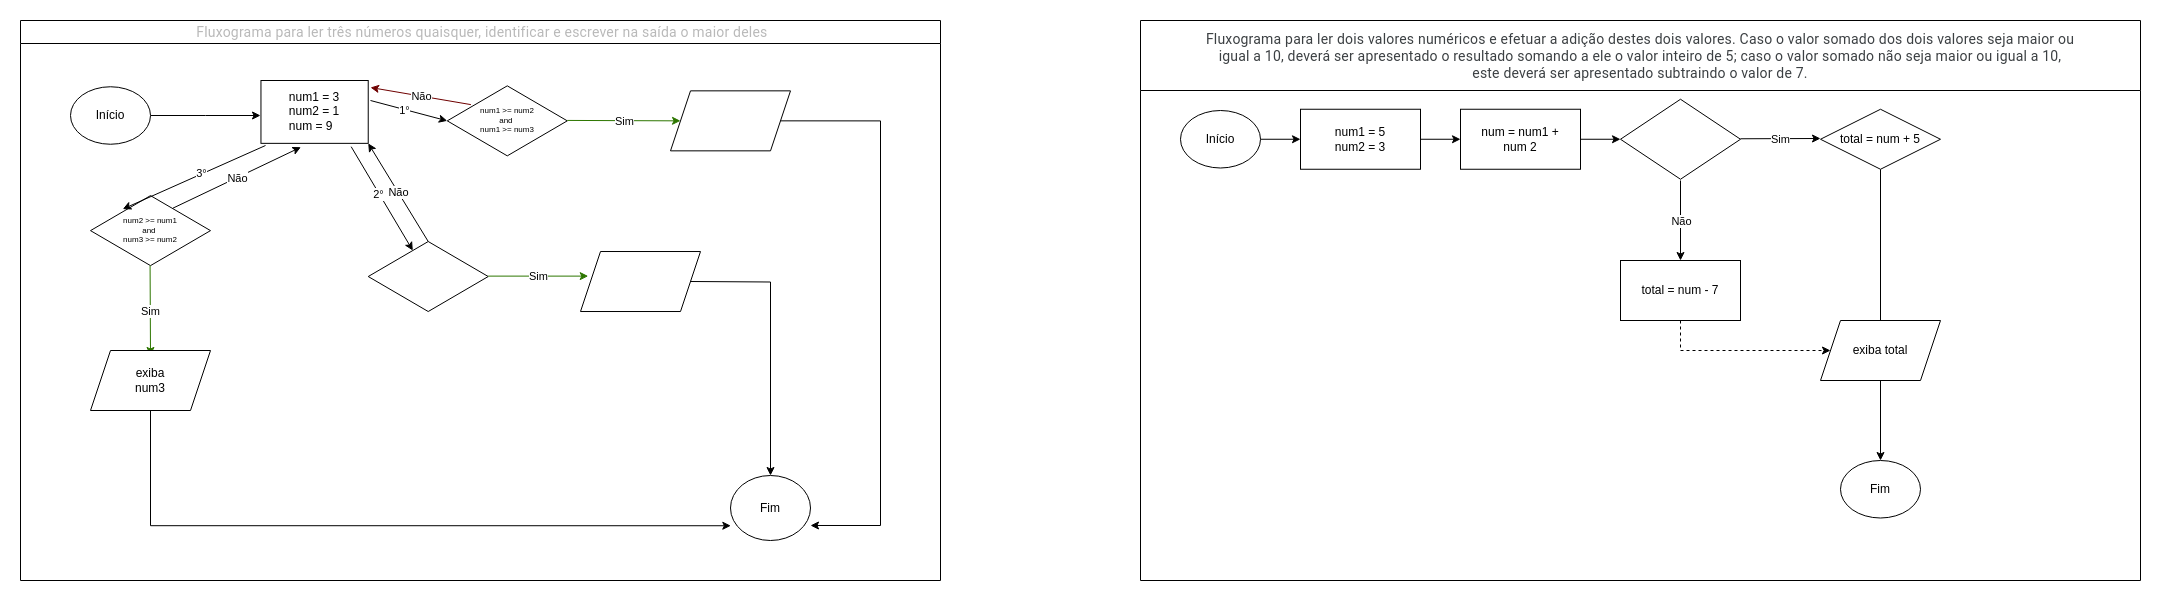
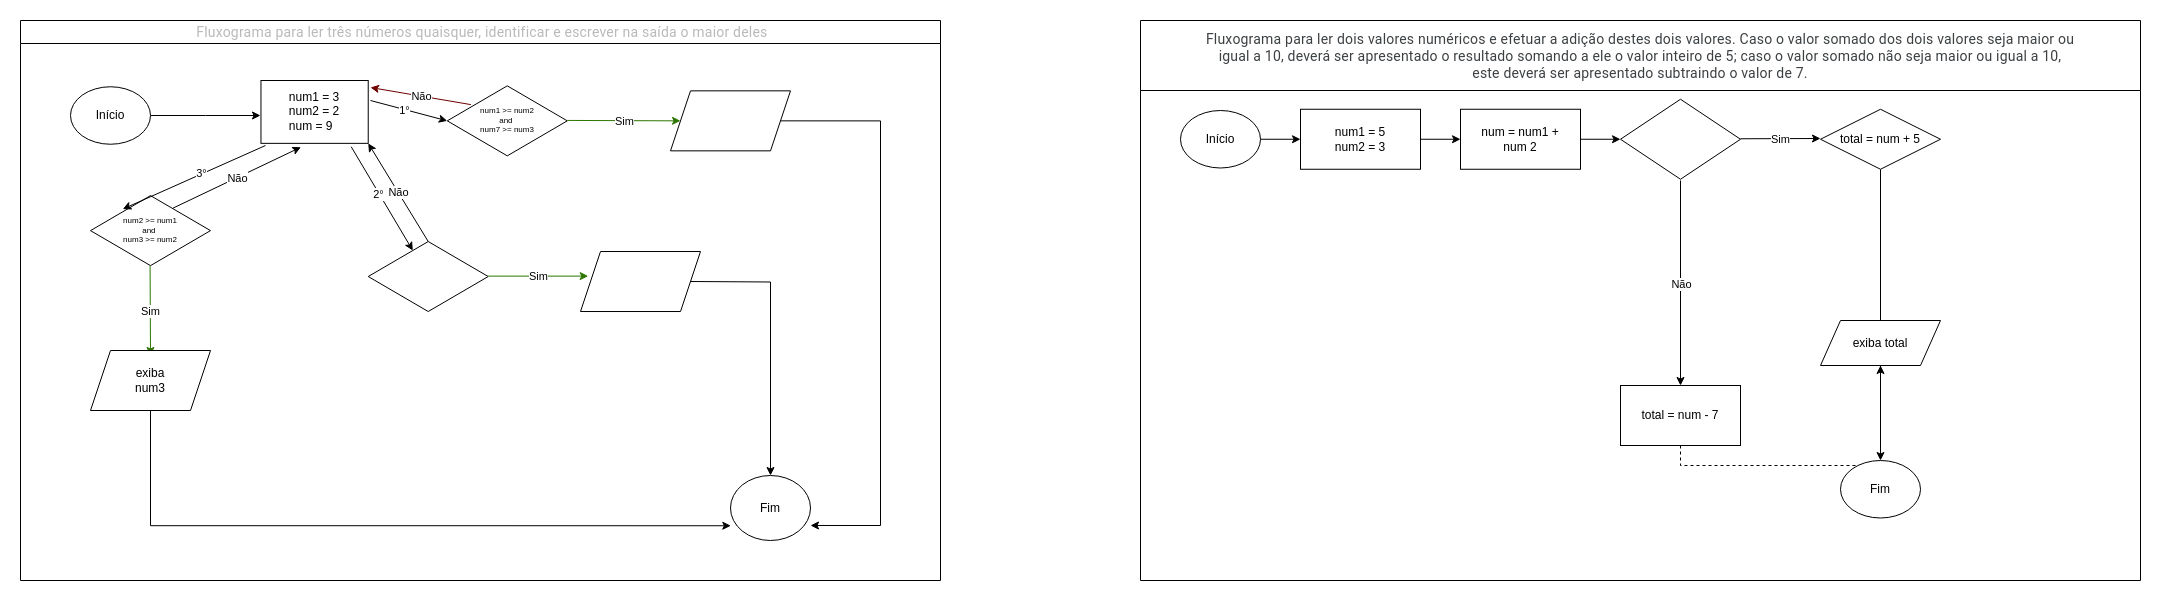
(315, 112) -> (315, 112)
(508, 121) -> (508, 121)
(1681, 291) -> (1681, 416)
(1881, 351) -> (1881, 343)
